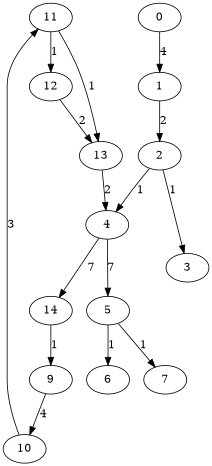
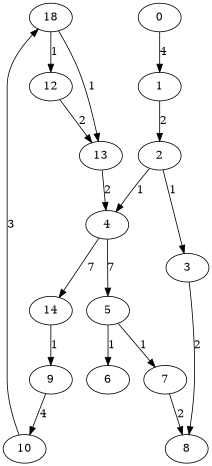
(51, 17) -> (51, 17)
none -> (187, 449)
